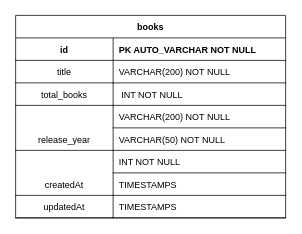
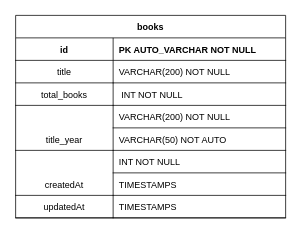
(64, 140) -> (64, 140)
(167, 140) -> (167, 140)
